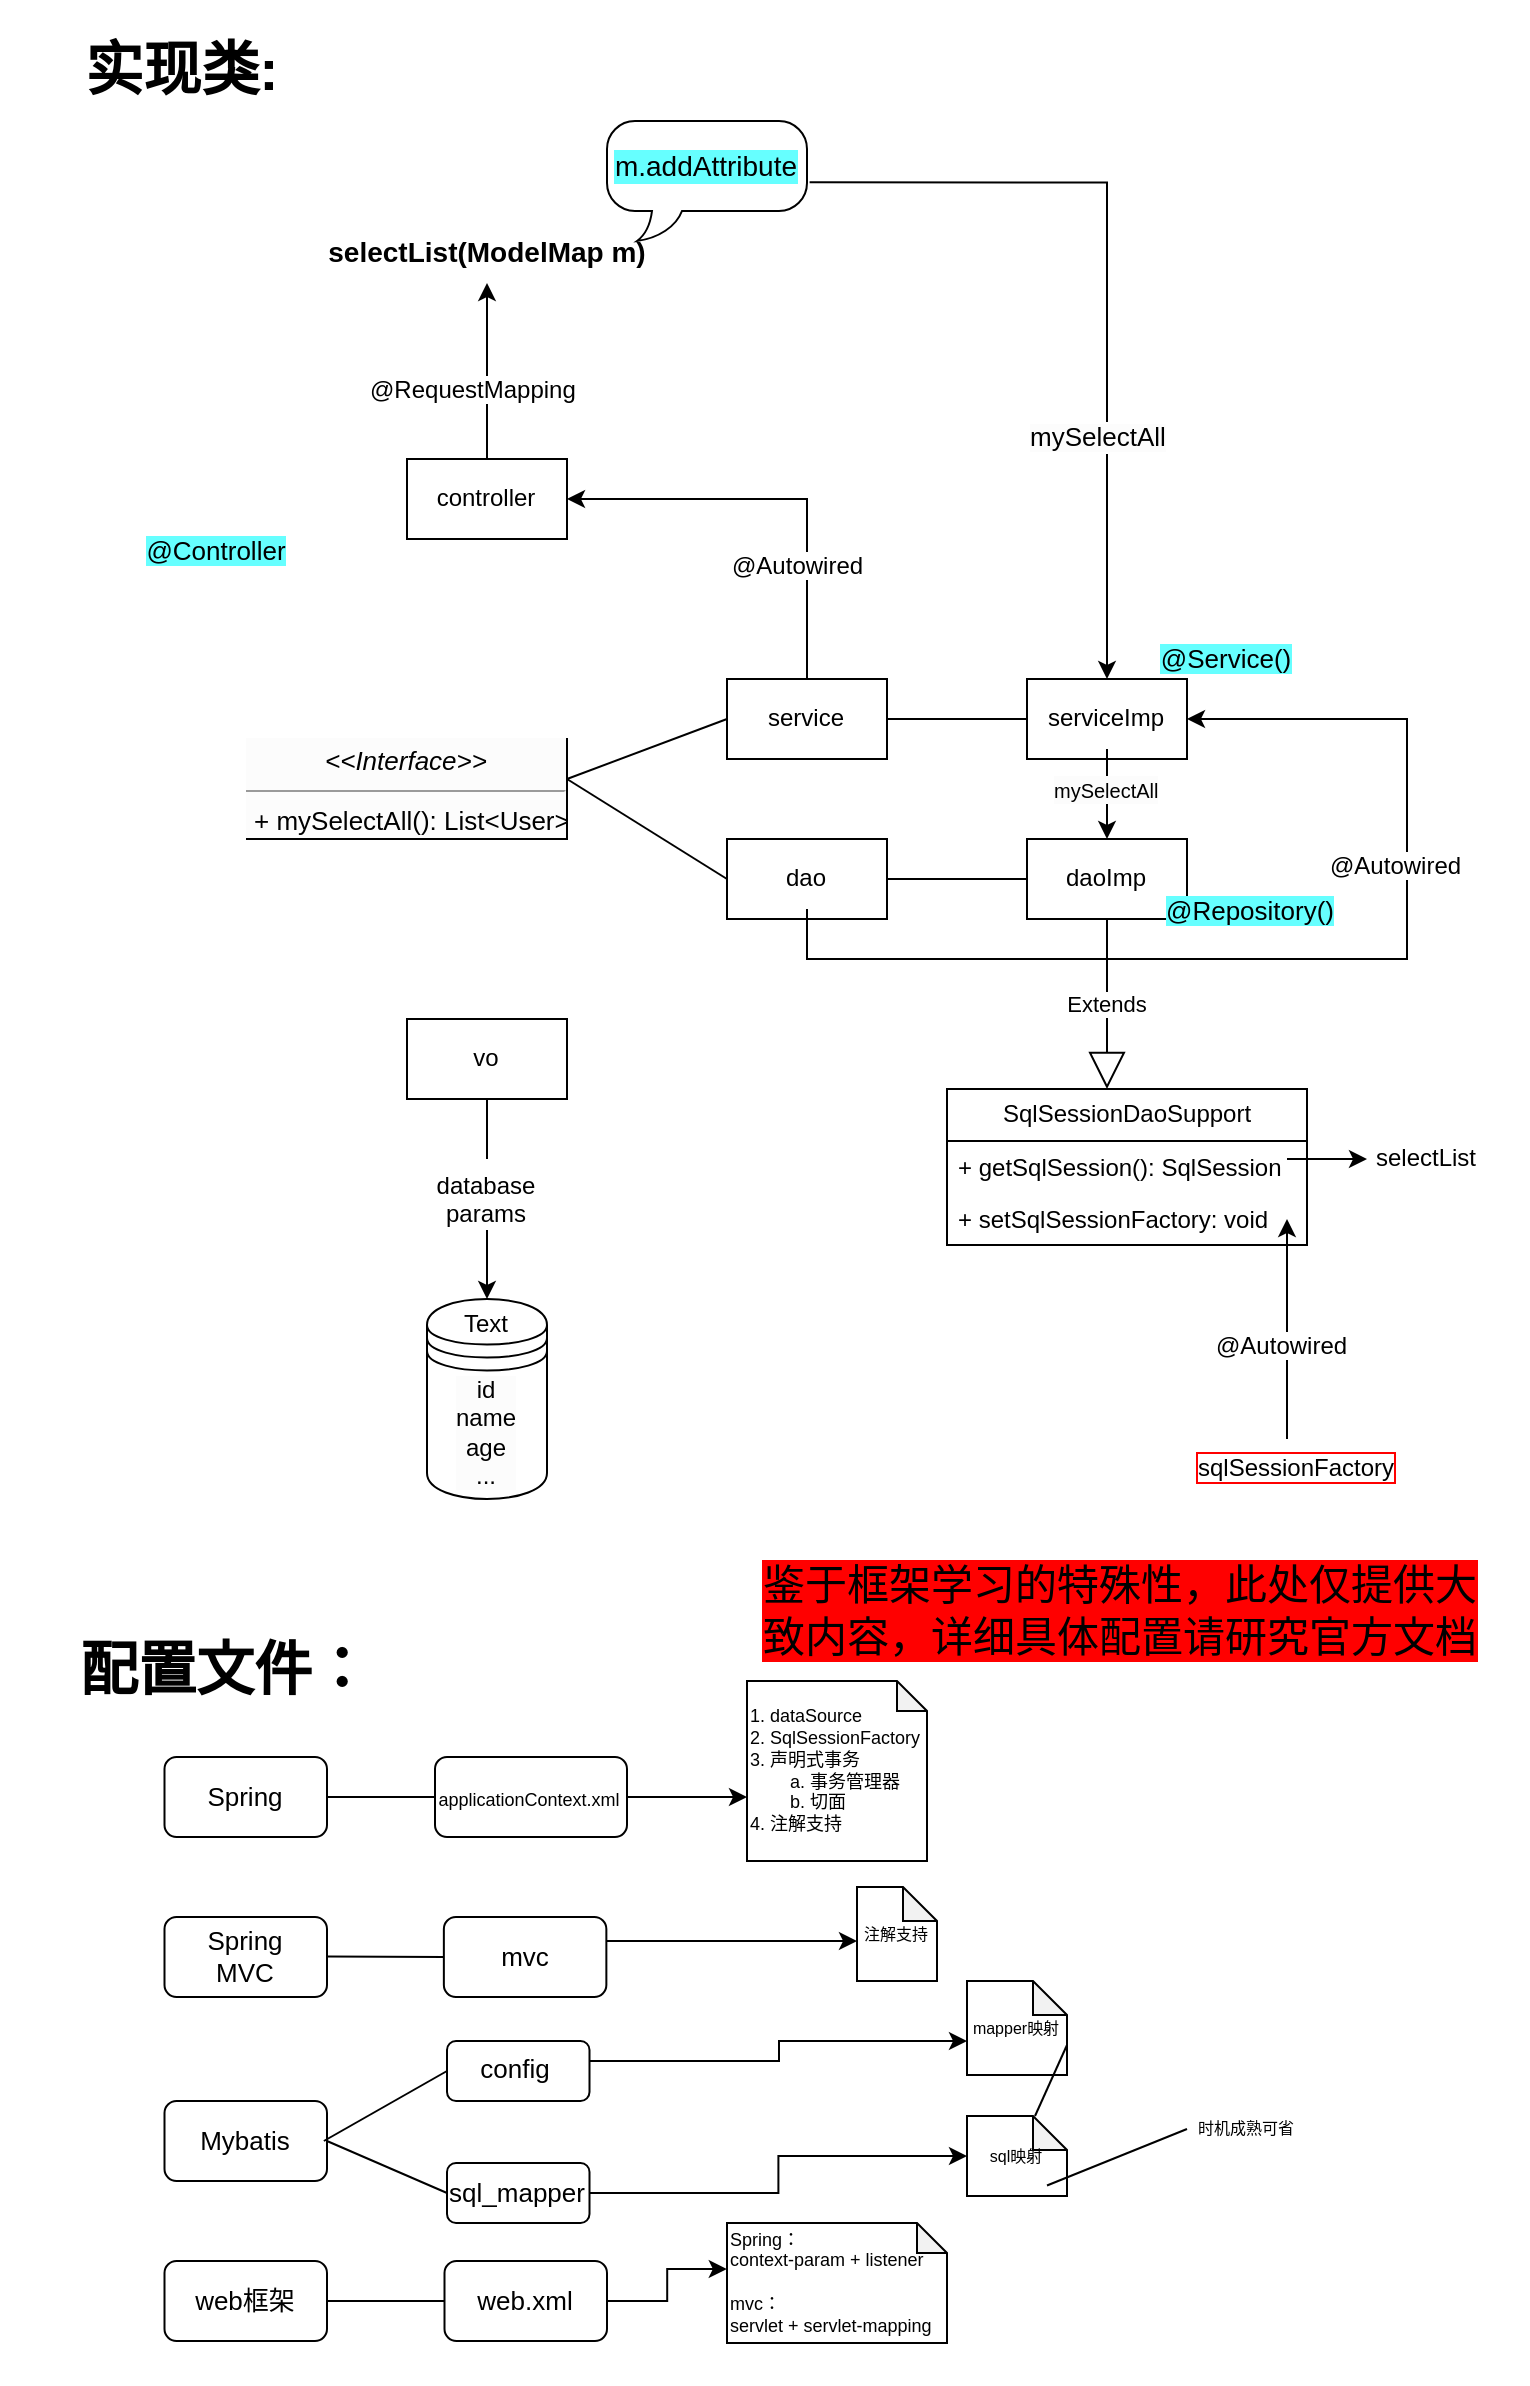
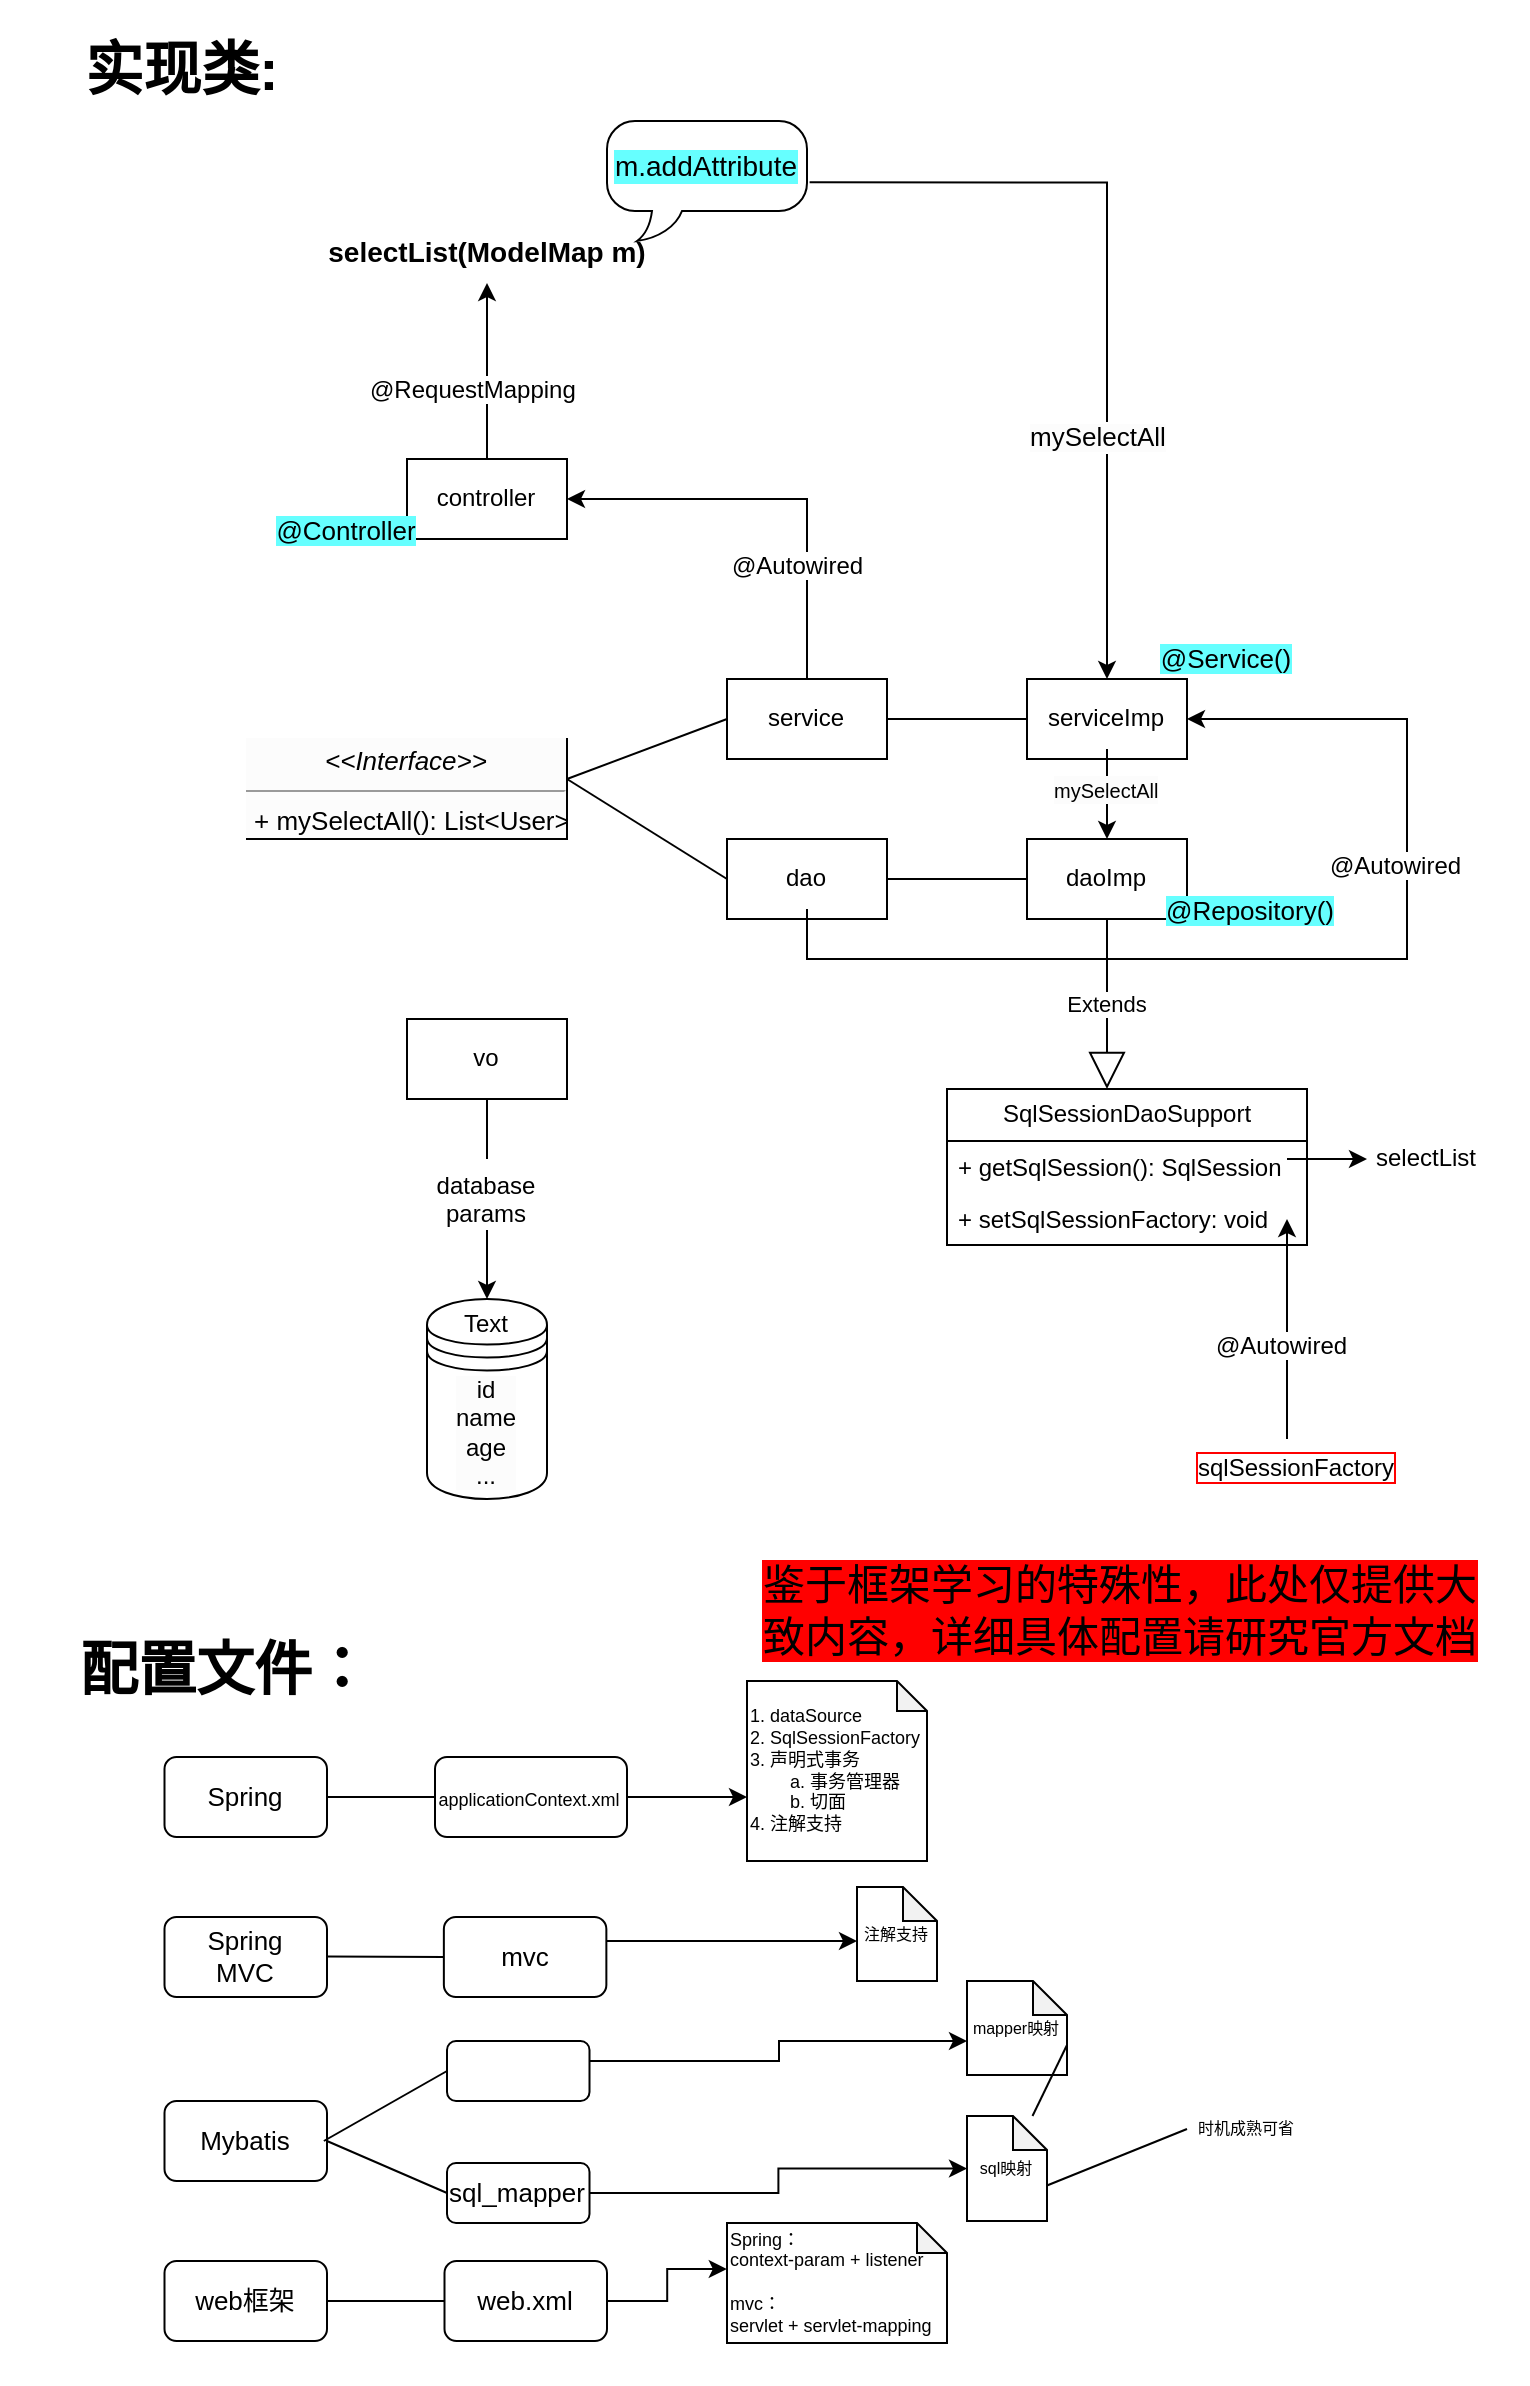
(217, 551) -> (347, 531)
(516, 2069) -> none
(1017, 2156) -> (1007, 2169)
